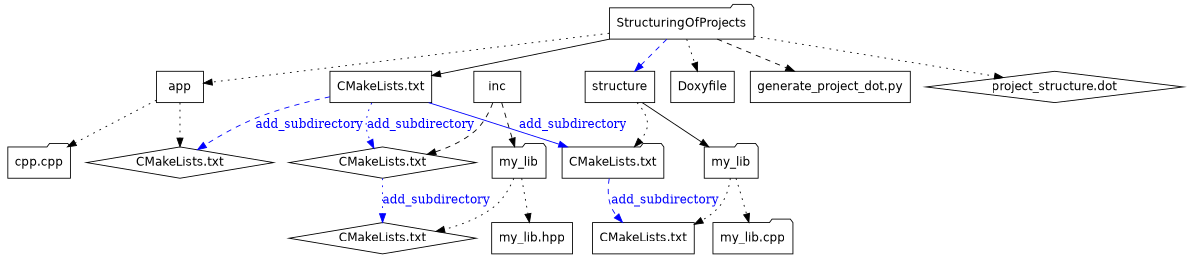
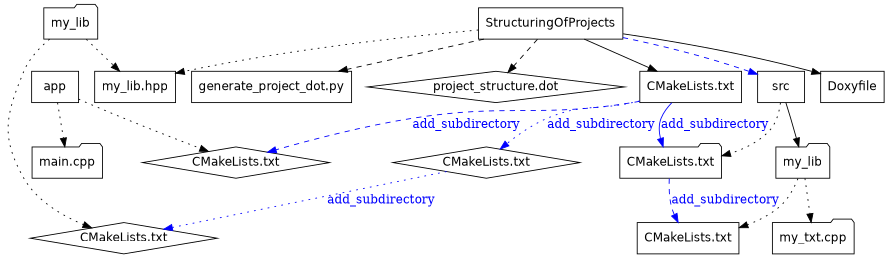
(682, 23) -> (551, 23)
(691, 51) -> (718, 50)
(874, 56) -> (526, 53)
(411, 58) -> (331, 47)
(497, 87) -> none
(620, 87) -> (781, 87)
(39, 163) -> (67, 163)
(753, 238) -> (813, 238)
